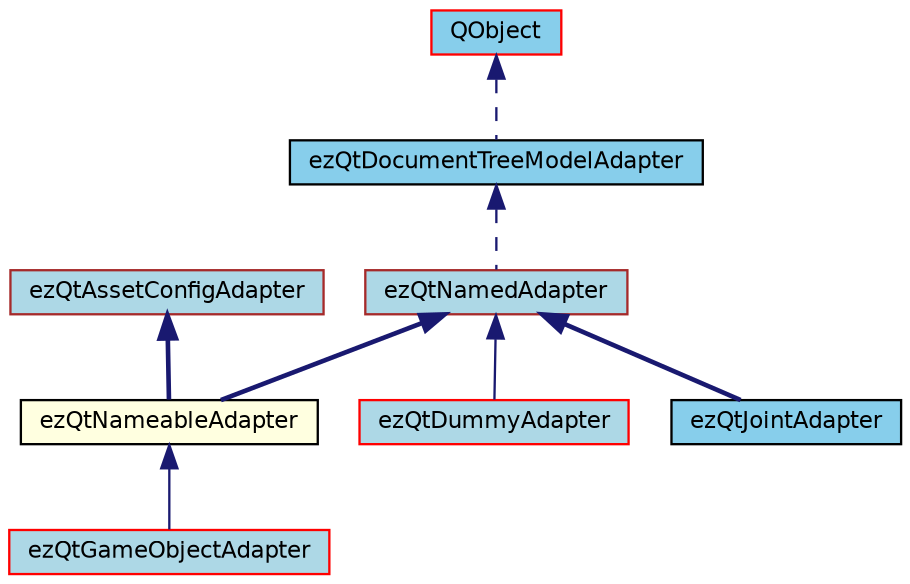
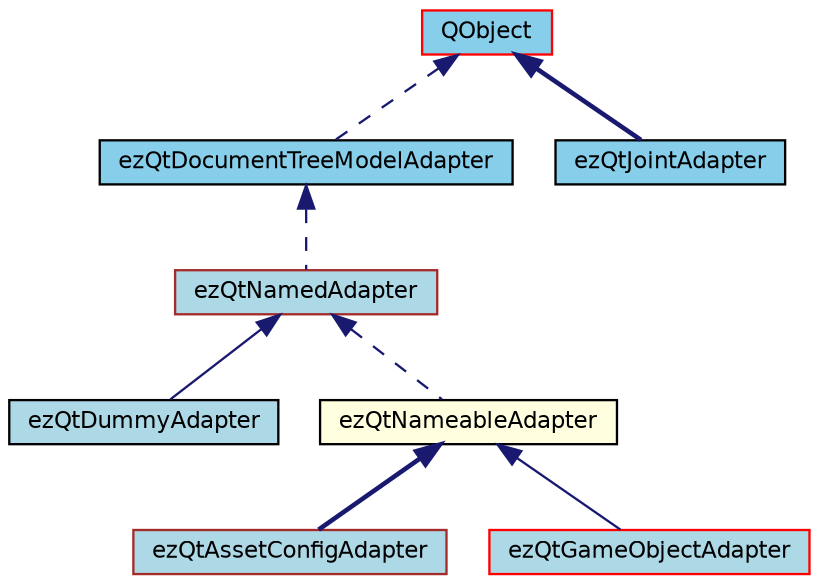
(322, 362) -> (396, 364)
(652, 362) -> (588, 104)
(168, 369) -> (369, 494)
(494, 422) -> (144, 422)
